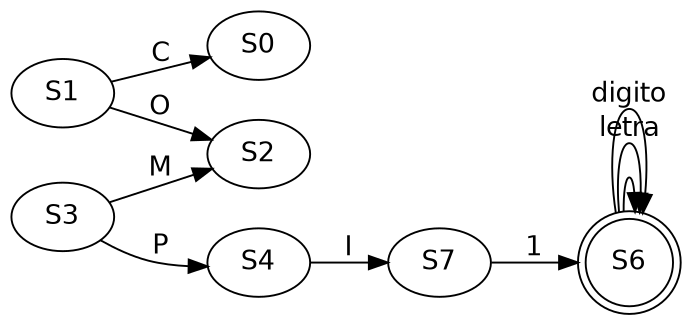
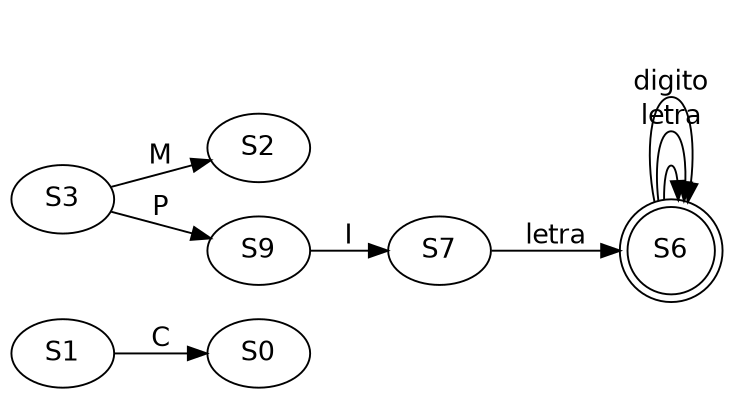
(152, 121) -> none
(535, 248) -> (556, 236)
(259, 263) -> (259, 251)
